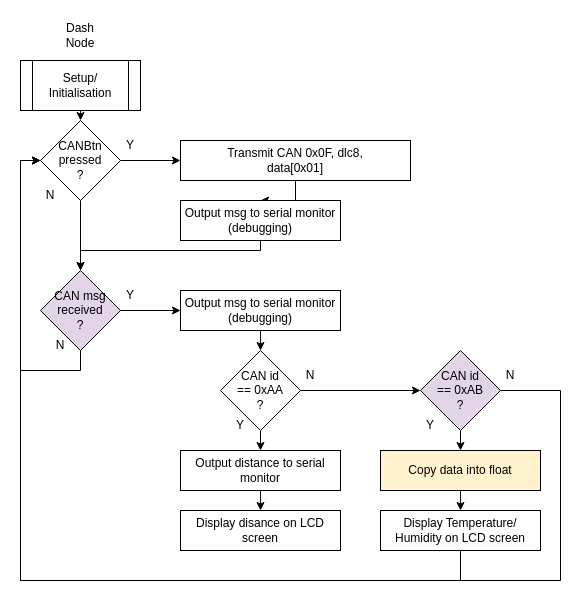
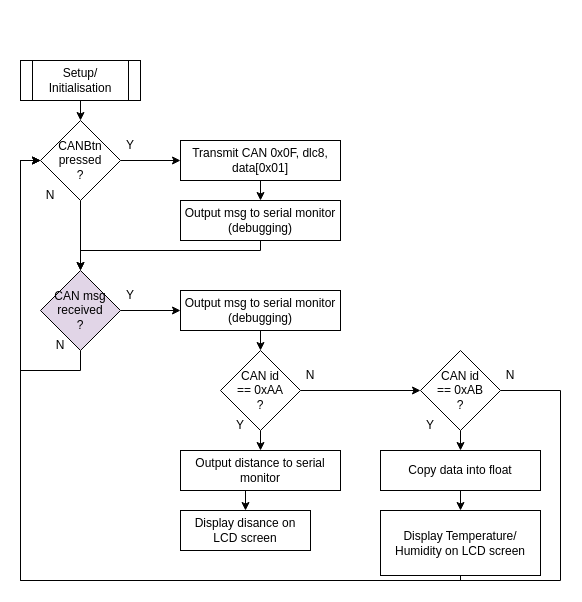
(81, 36) -> none
(81, 86) -> (81, 81)
(296, 161) -> (261, 161)
(461, 391) -> (461, 391)
(461, 471) -> (461, 471)
(261, 531) -> (246, 531)
(461, 531) -> (461, 543)
